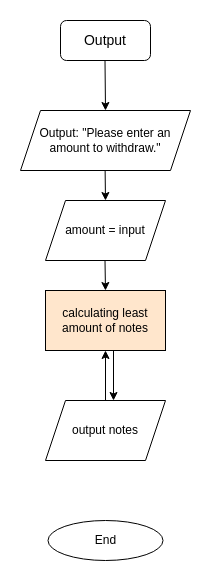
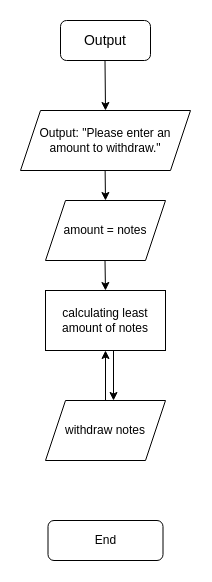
(106, 231) -> (106, 231)
(106, 321) -> (106, 321)
(106, 431) -> (106, 431)
(106, 541) -> (106, 541)
